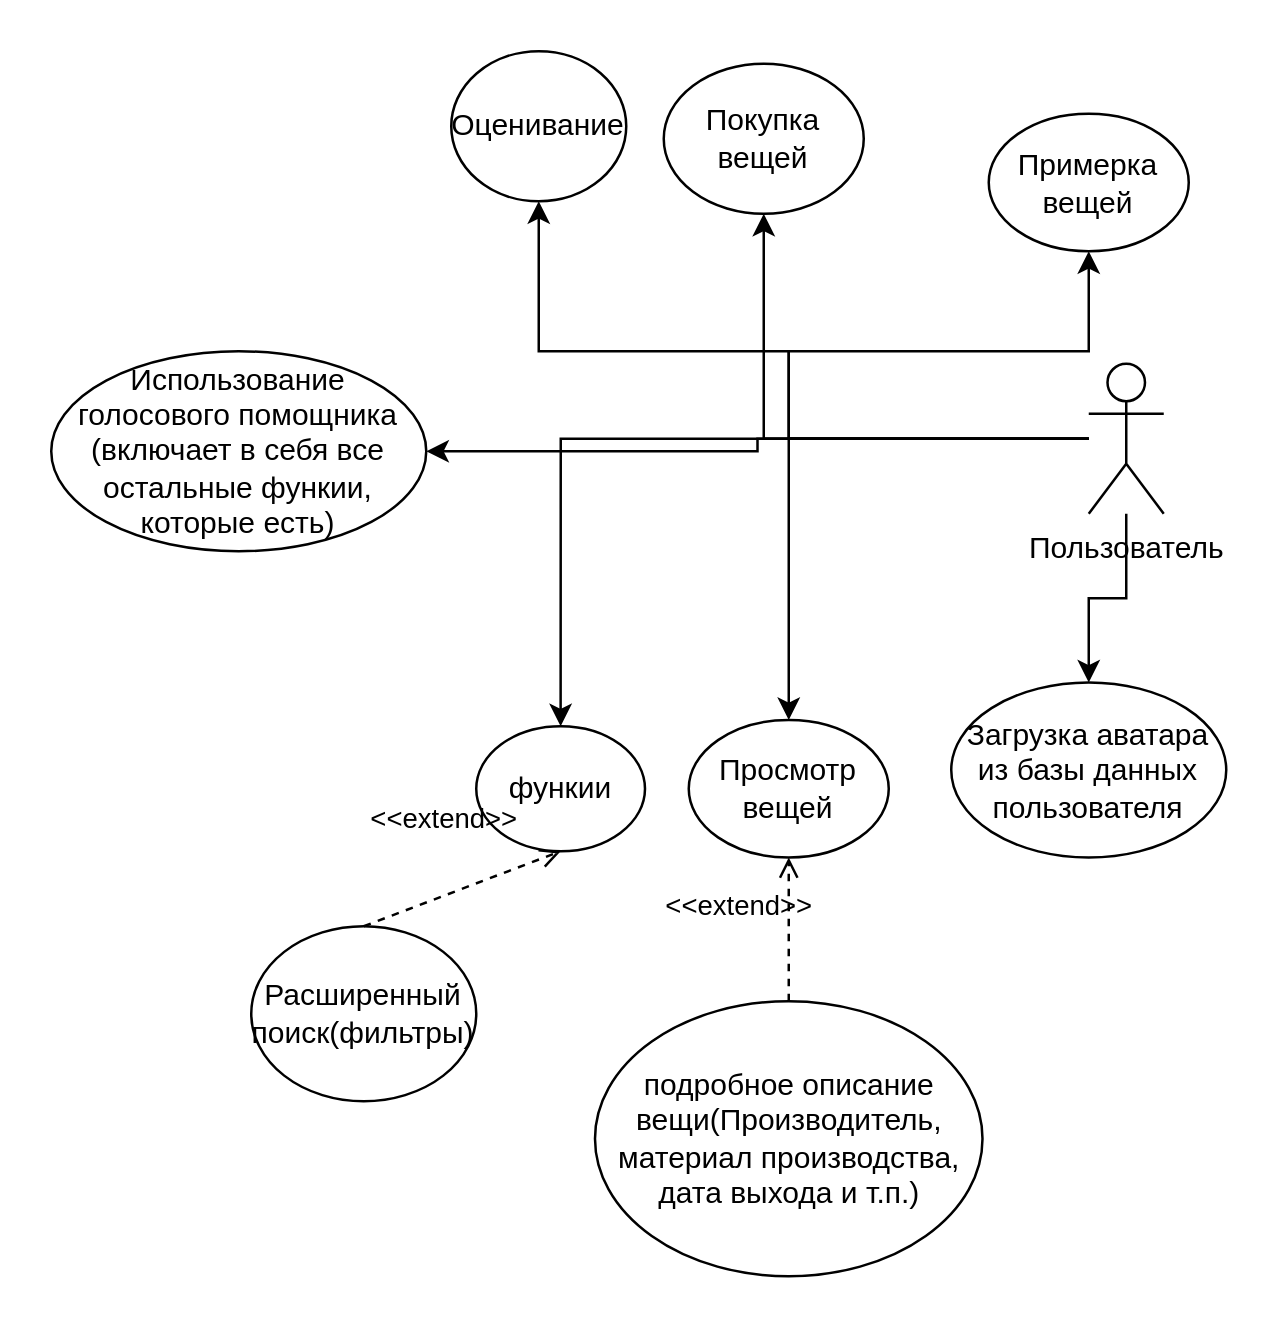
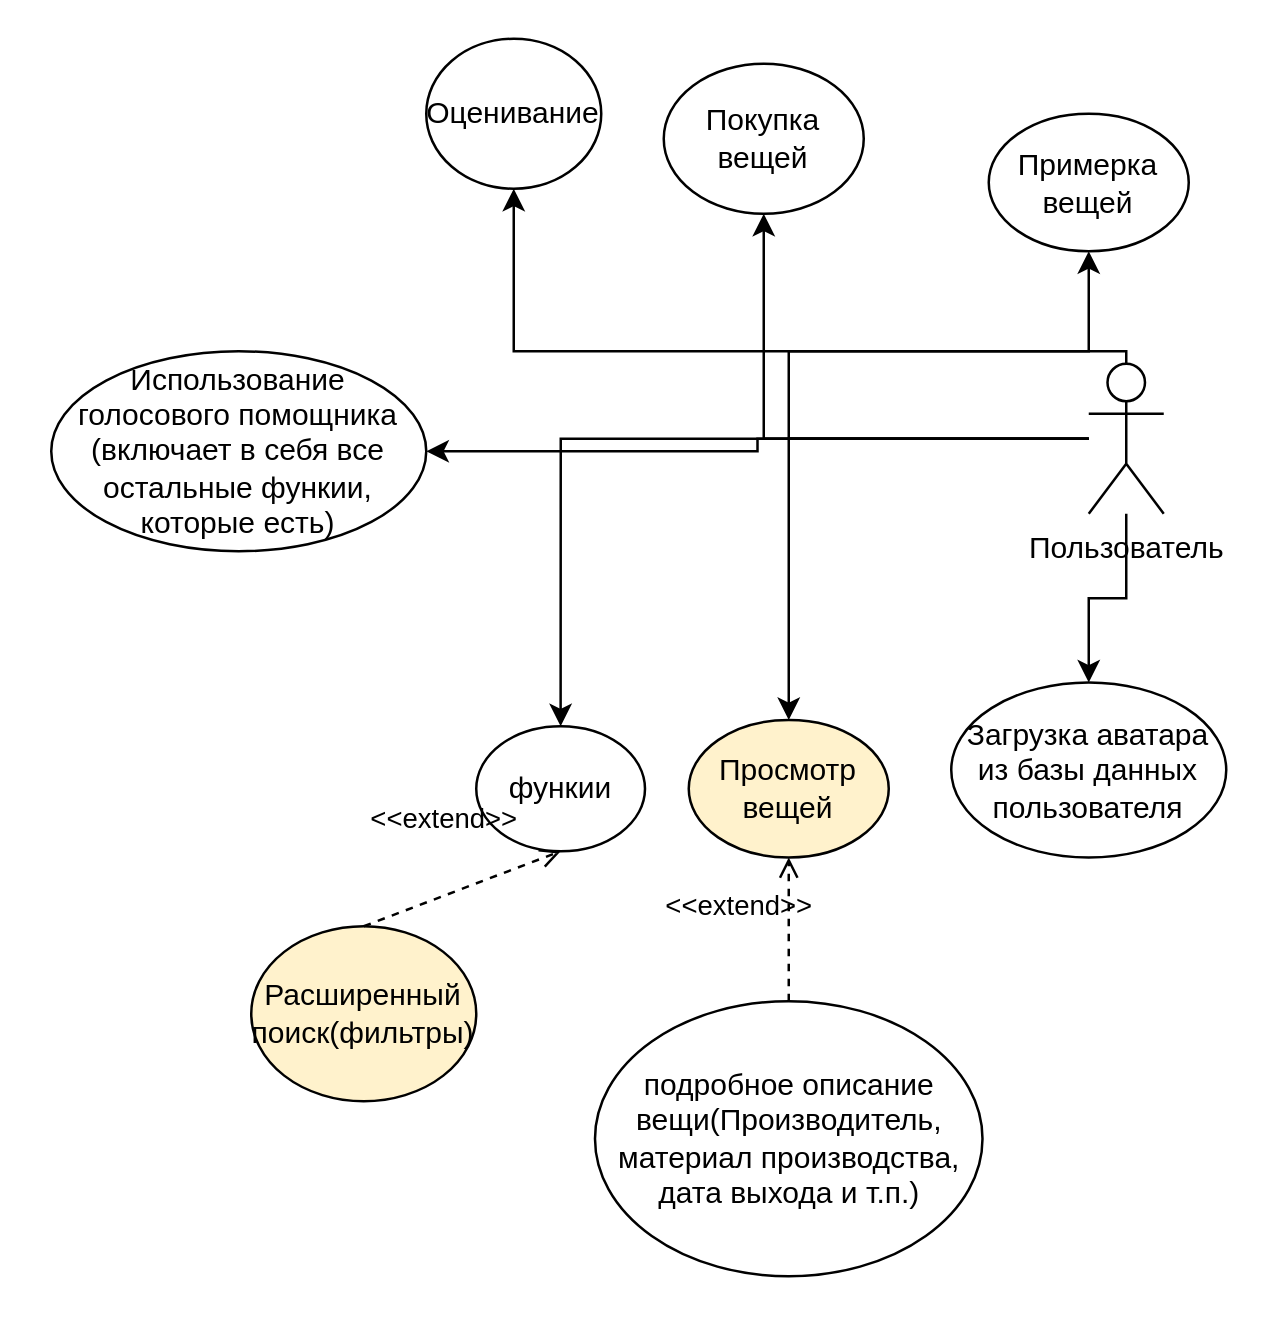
(539, 126) -> (514, 114)
(789, 789) -> (789, 789)
(364, 1014) -> (364, 1014)
